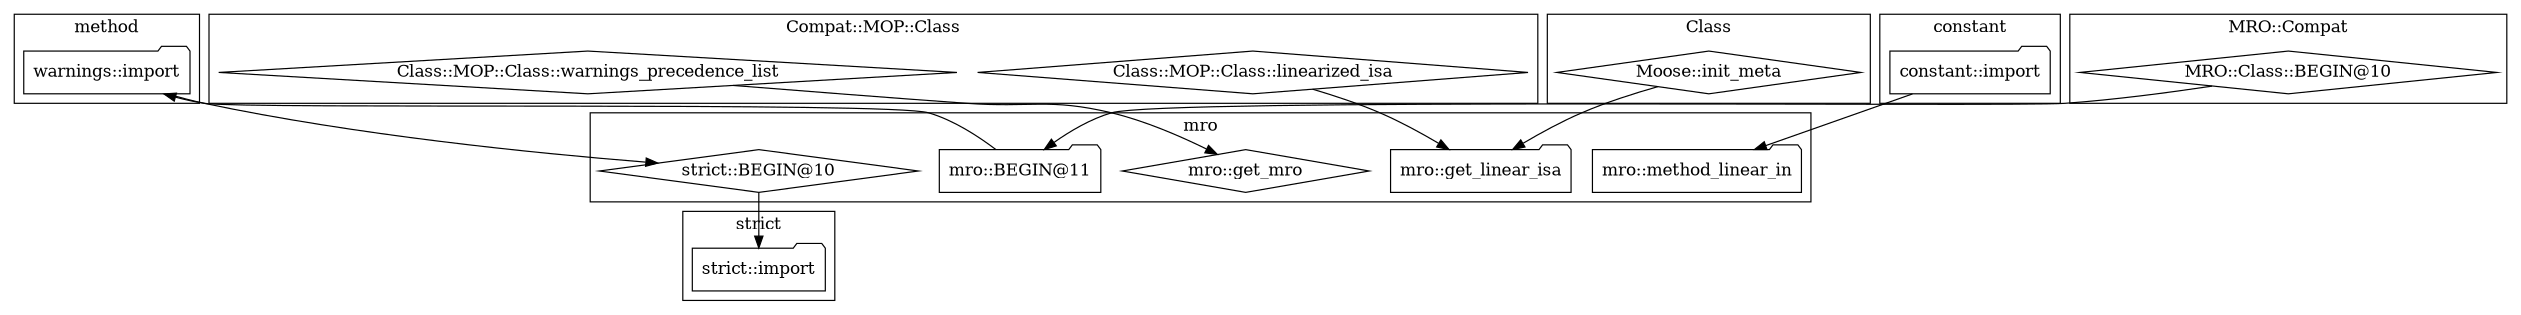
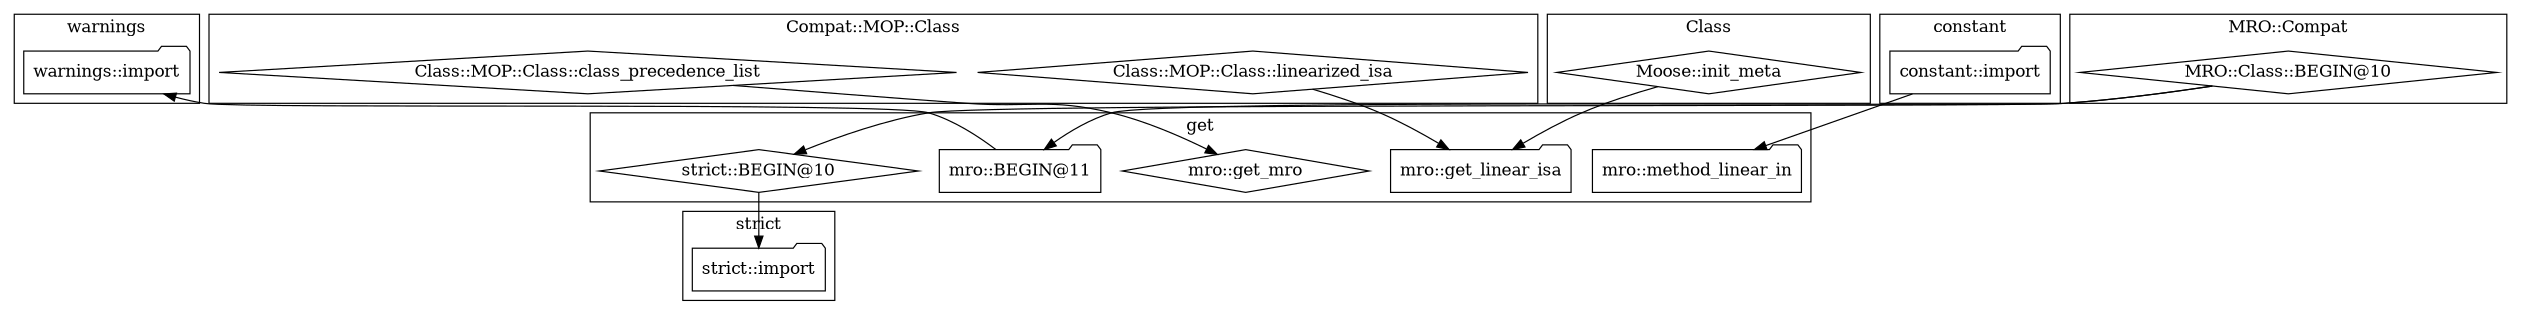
(107, 28) -> (107, 28)
(588, 72) -> (588, 72)
(1201, 126) -> (1201, 126)
(405, 137) -> (1507, 106)
